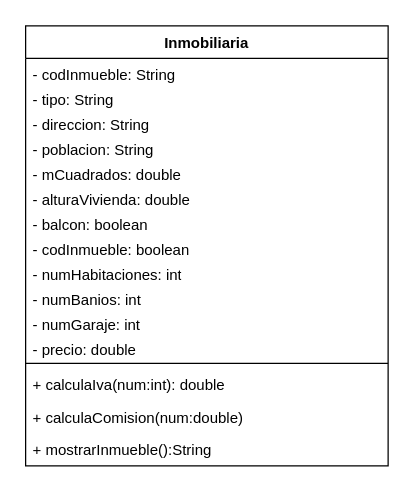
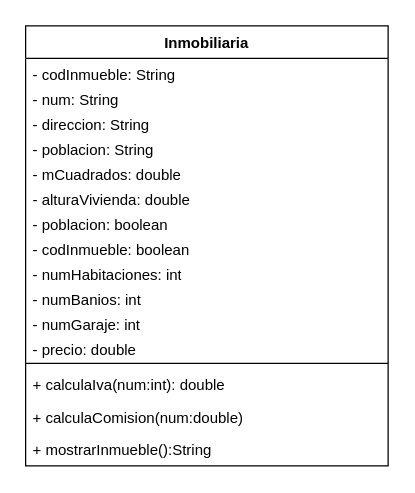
(82, 101) -> (80, 101)
(95, 226) -> (105, 226)
